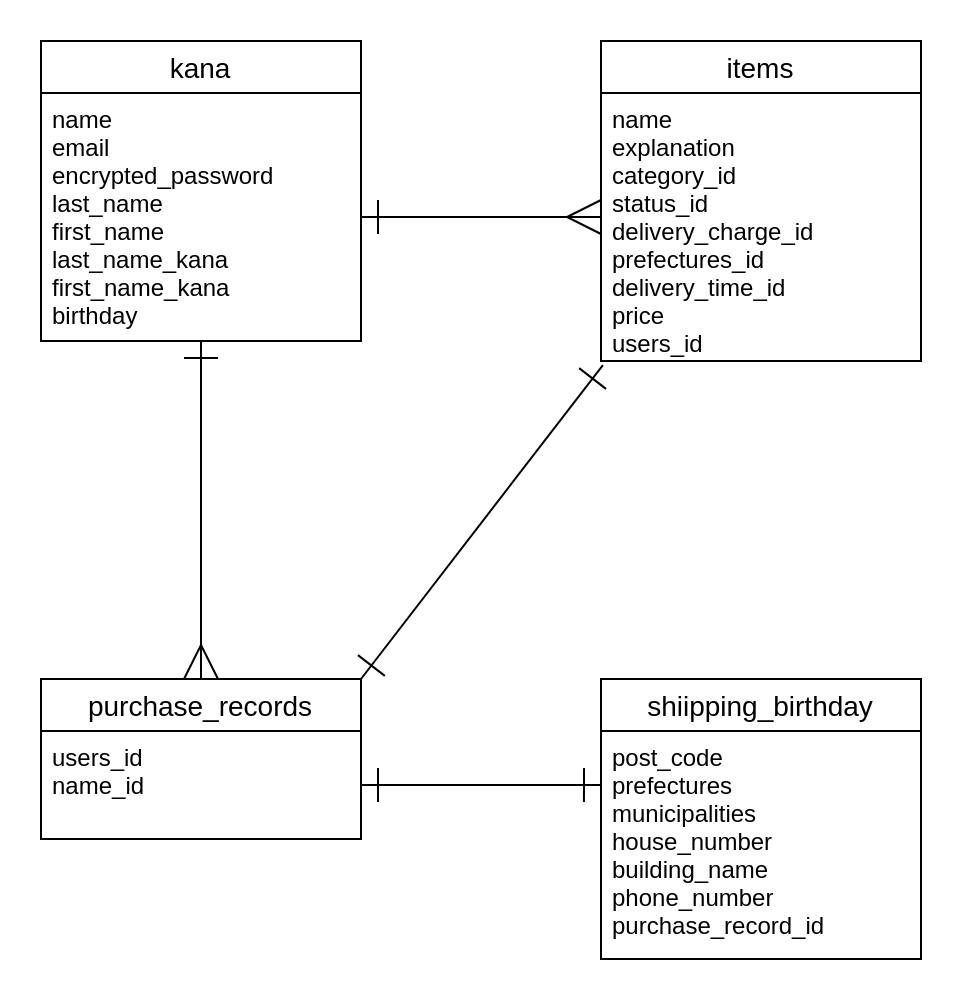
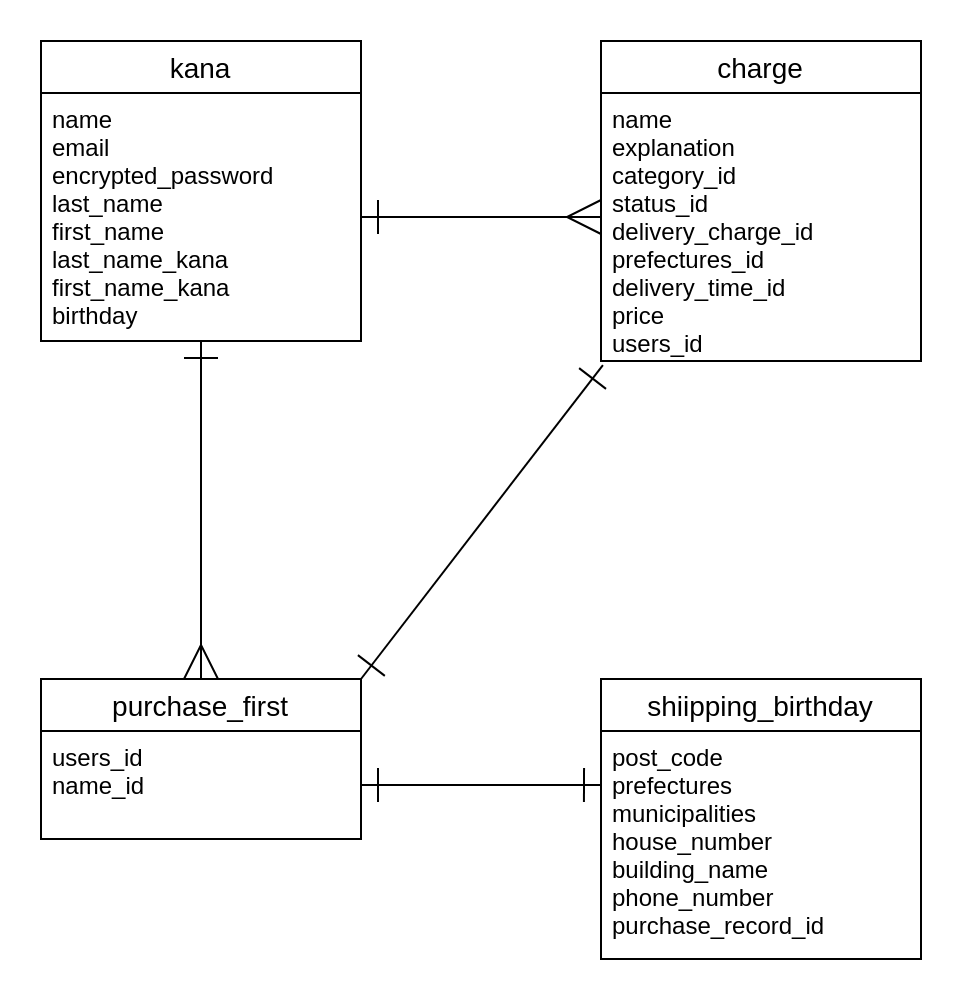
(760, 69) -> (760, 69)
(200, 707) -> (200, 707)
